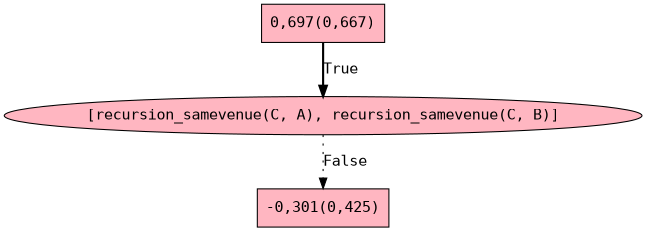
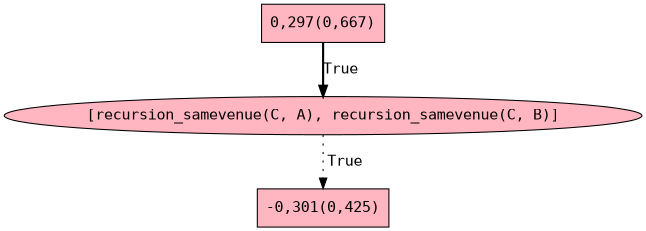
(323, 23) -> (323, 23)
(345, 162) -> (345, 162)
